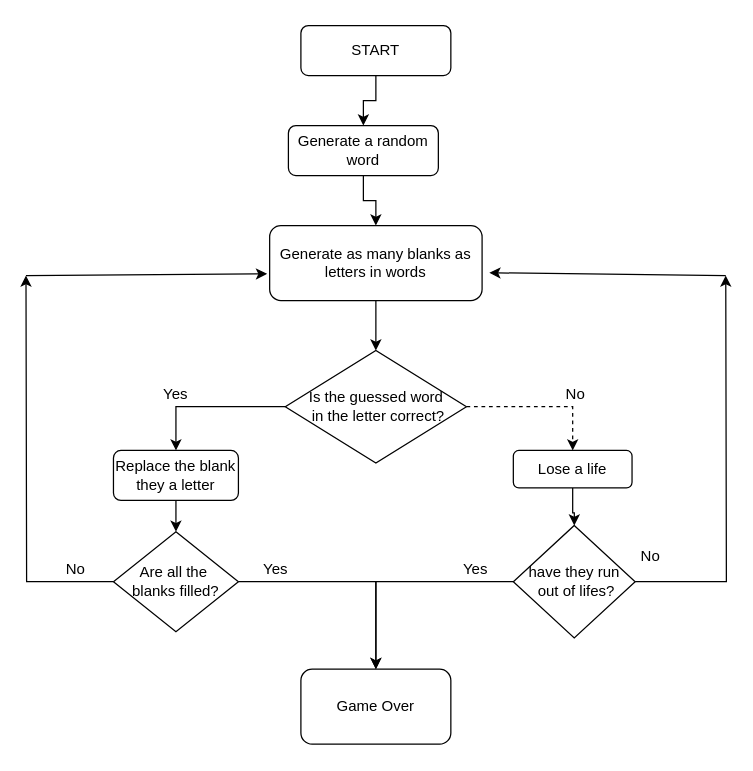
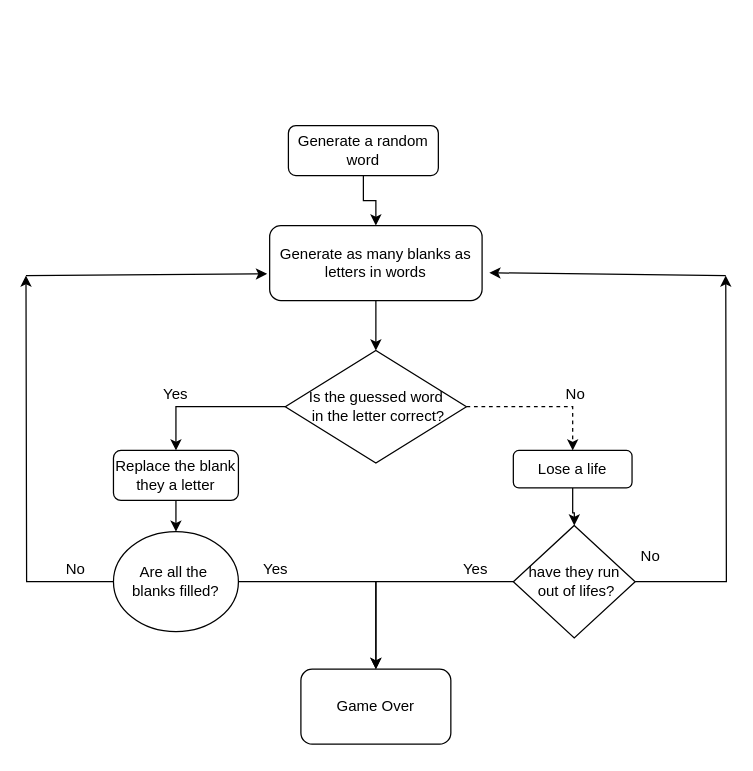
(376, 51) -> none
(374, 101) -> none
(176, 582) -> (176, 582)
